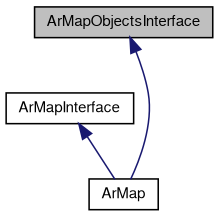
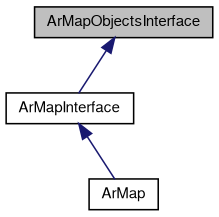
(149, 116) -> (92, 72)
